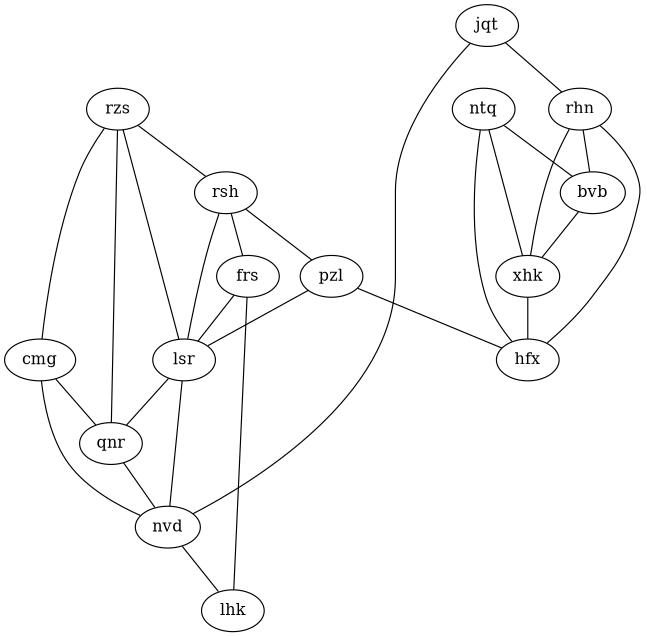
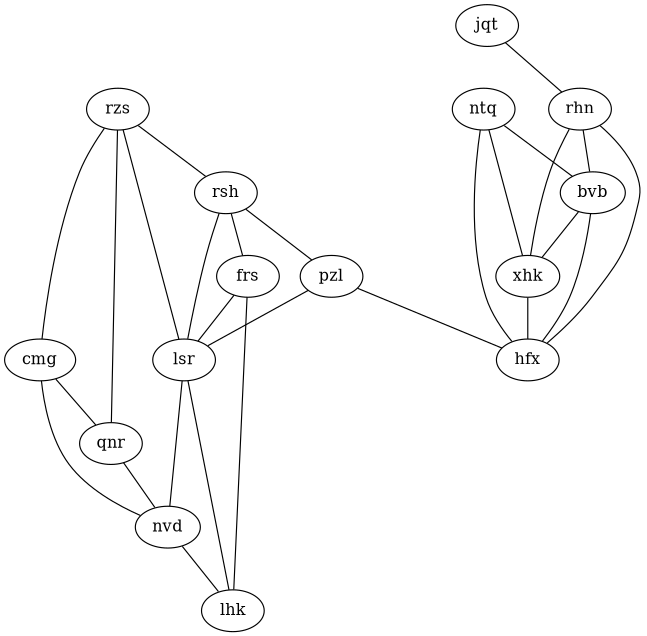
none -> (576, 281)
(390, 312) -> none
(148, 402) -> (208, 485)
